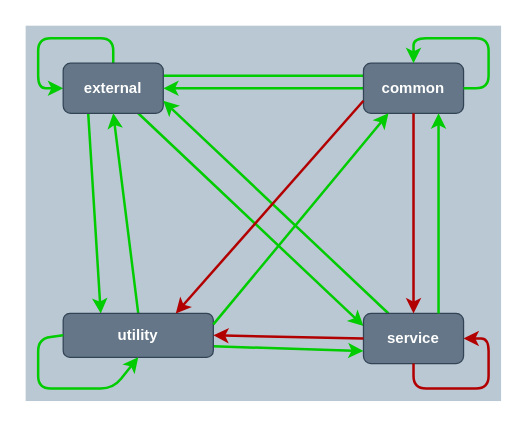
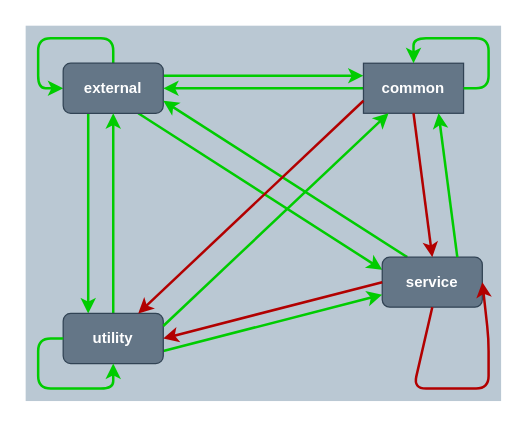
(355, 76) -> (350, 76)
(413, 88) -> (413, 88)
(138, 335) -> (113, 338)
(413, 338) -> (432, 282)
